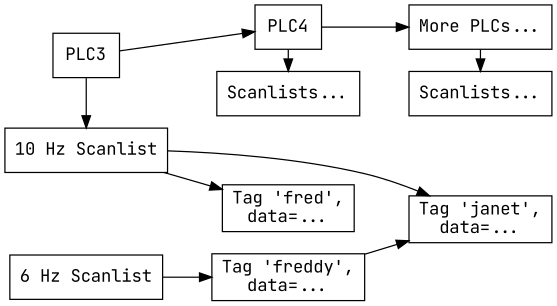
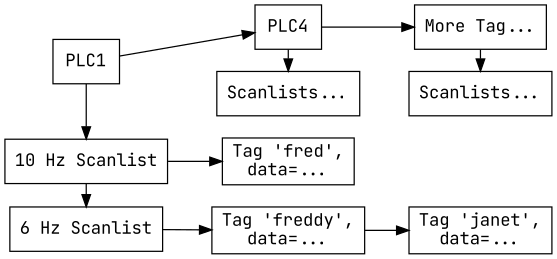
(480, 27) -> (480, 27)
(86, 55) -> (86, 62)
(295, 161) -> (86, 189)
